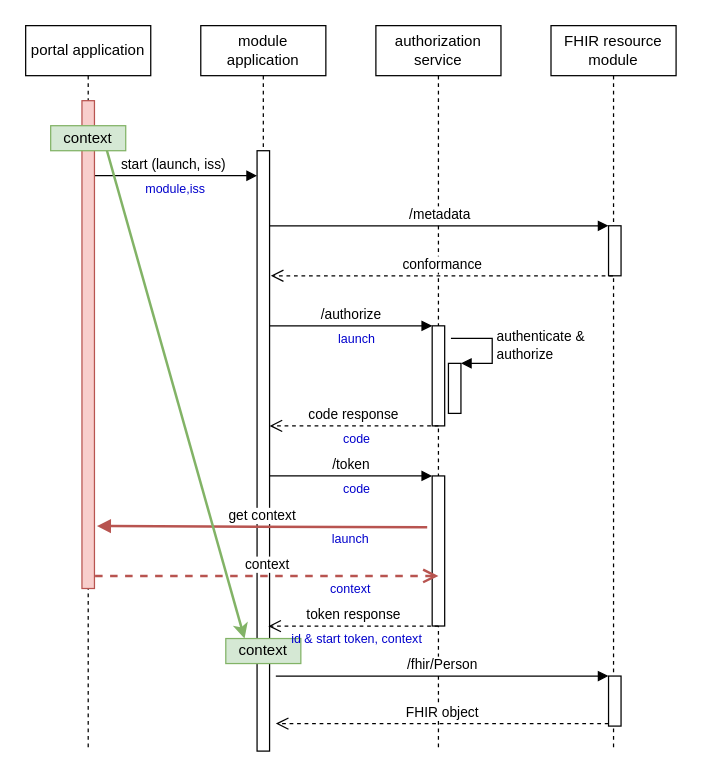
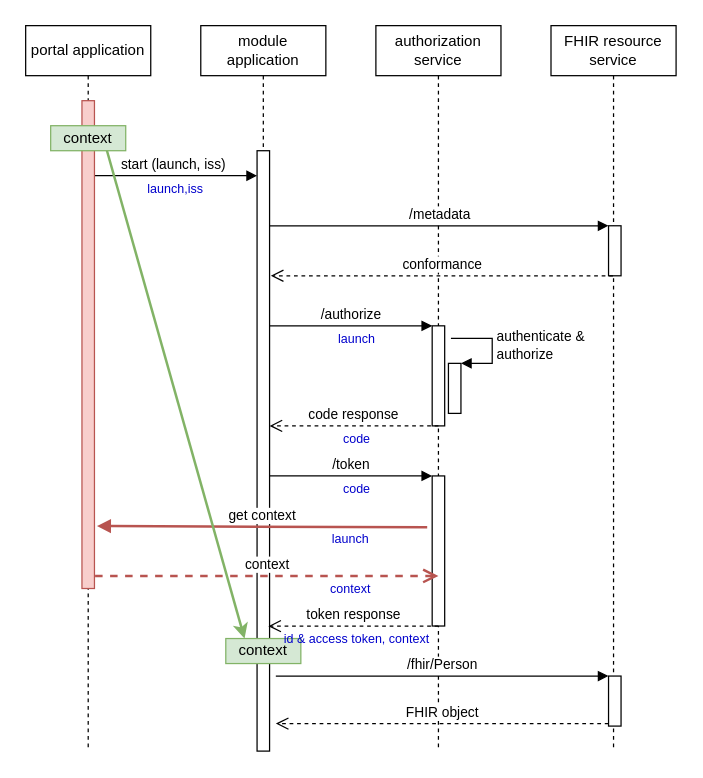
(613, 51) -> (613, 51)
(176, 188) -> (176, 188)
(357, 638) -> (357, 638)
